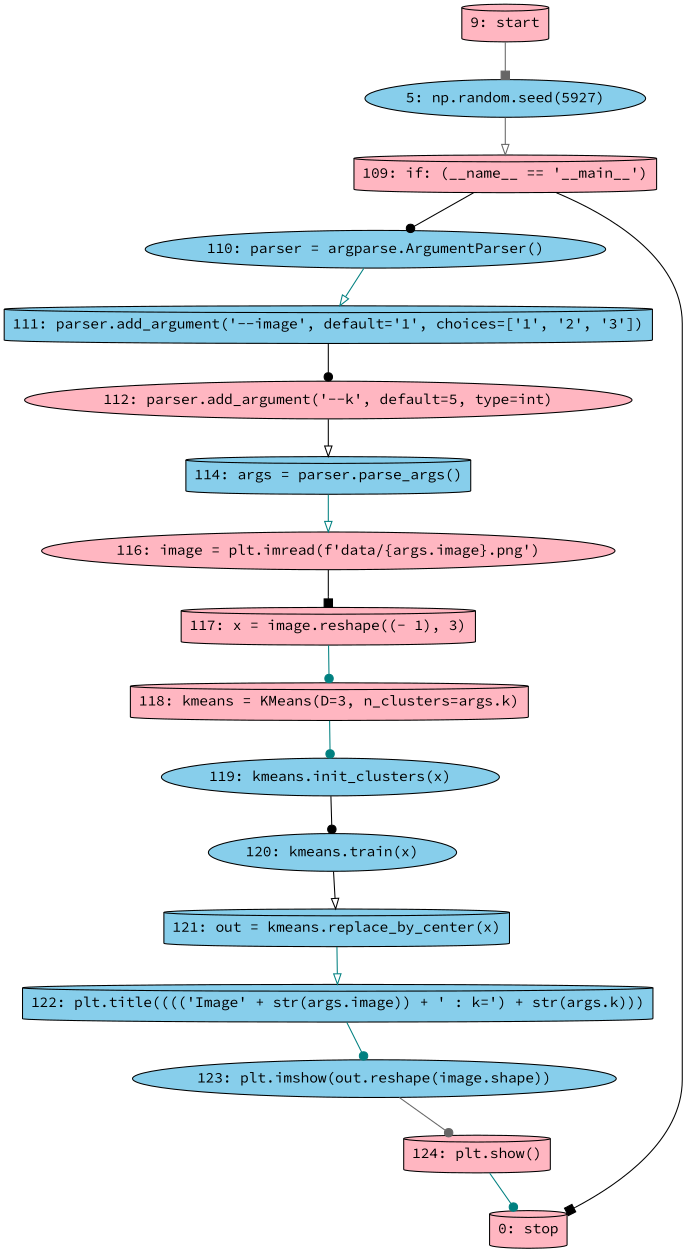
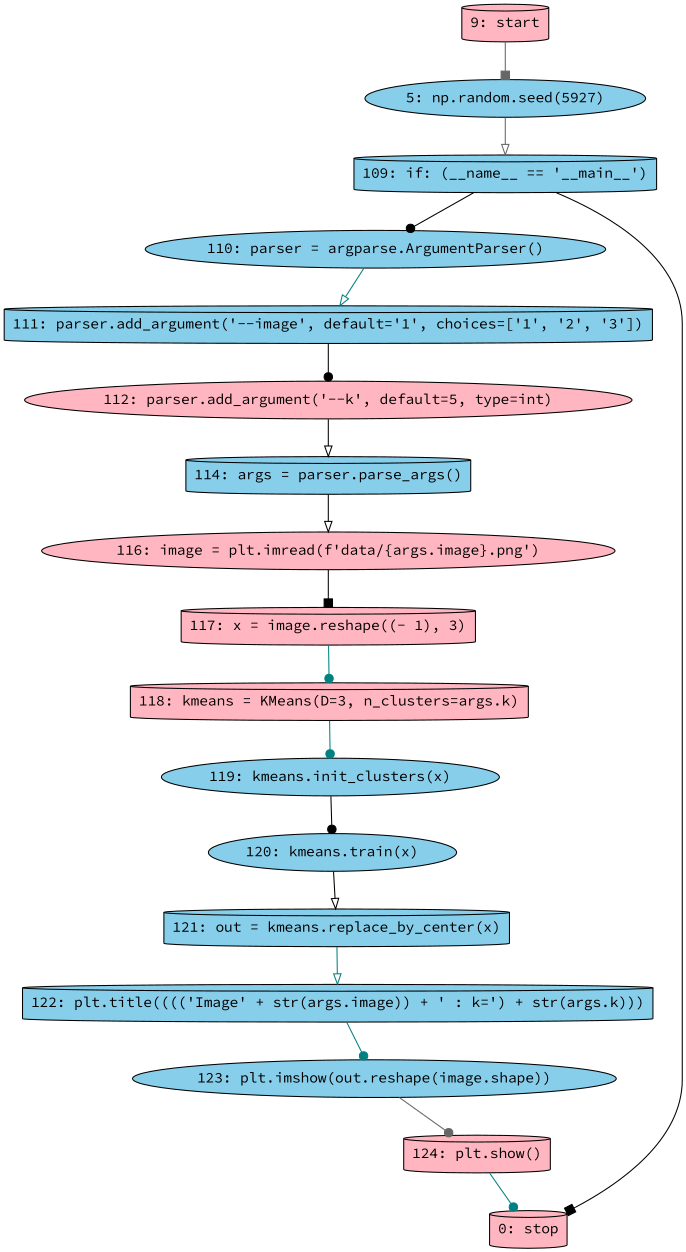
(505, 174) -> (505, 174)
(328, 508) -> (328, 508)
